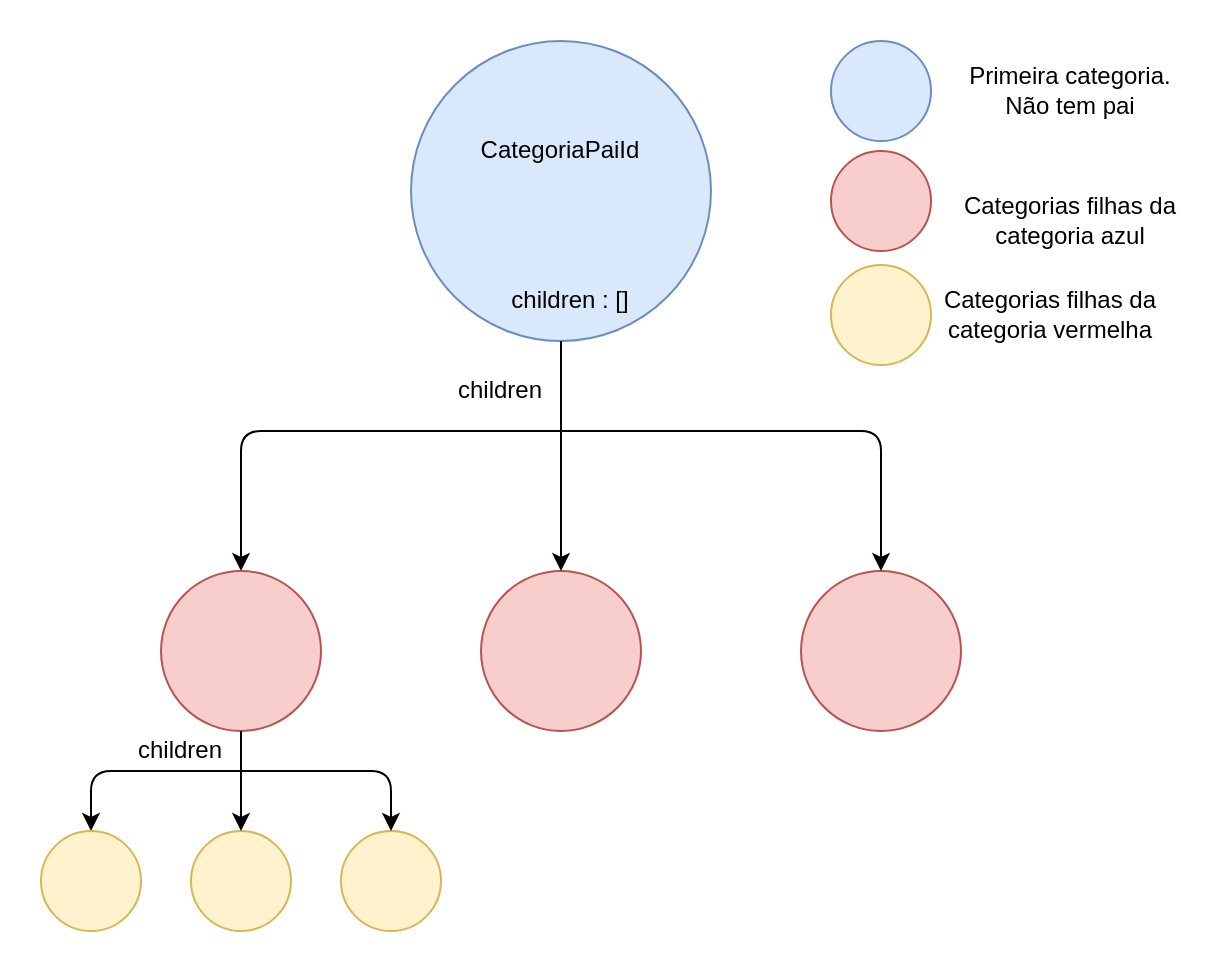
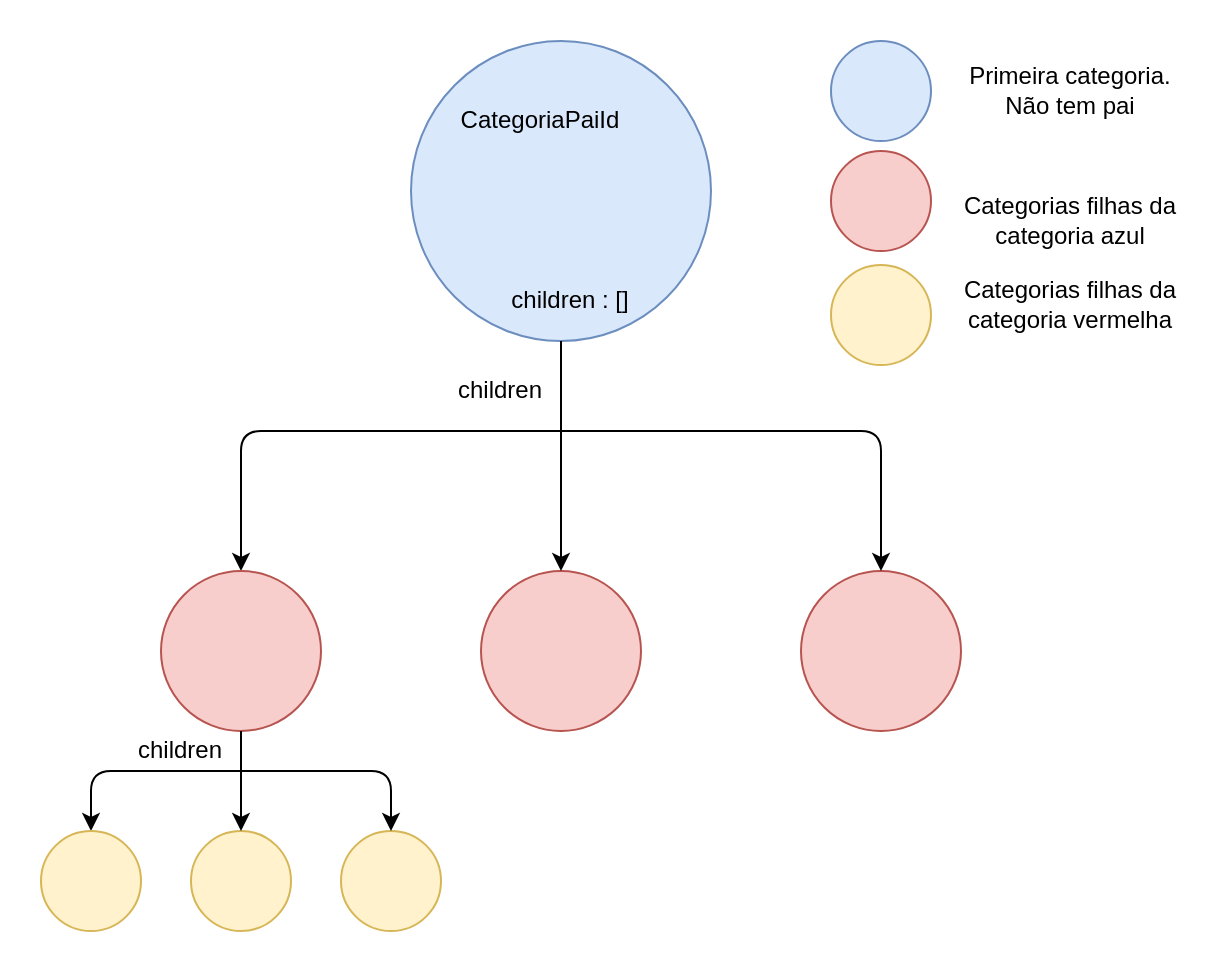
(561, 151) -> (541, 121)
(1051, 315) -> (1071, 305)
